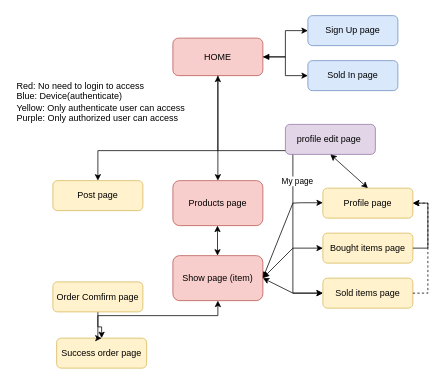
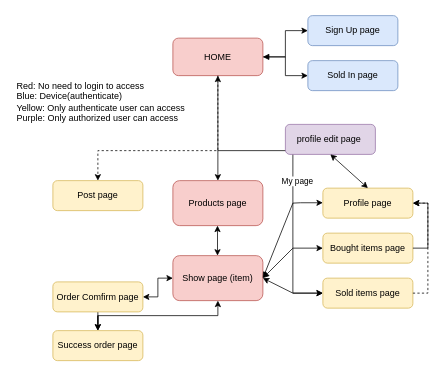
(144, 150) -> (144, 150)
none -> (155, 297)
(102, 353) -> (98, 345)
